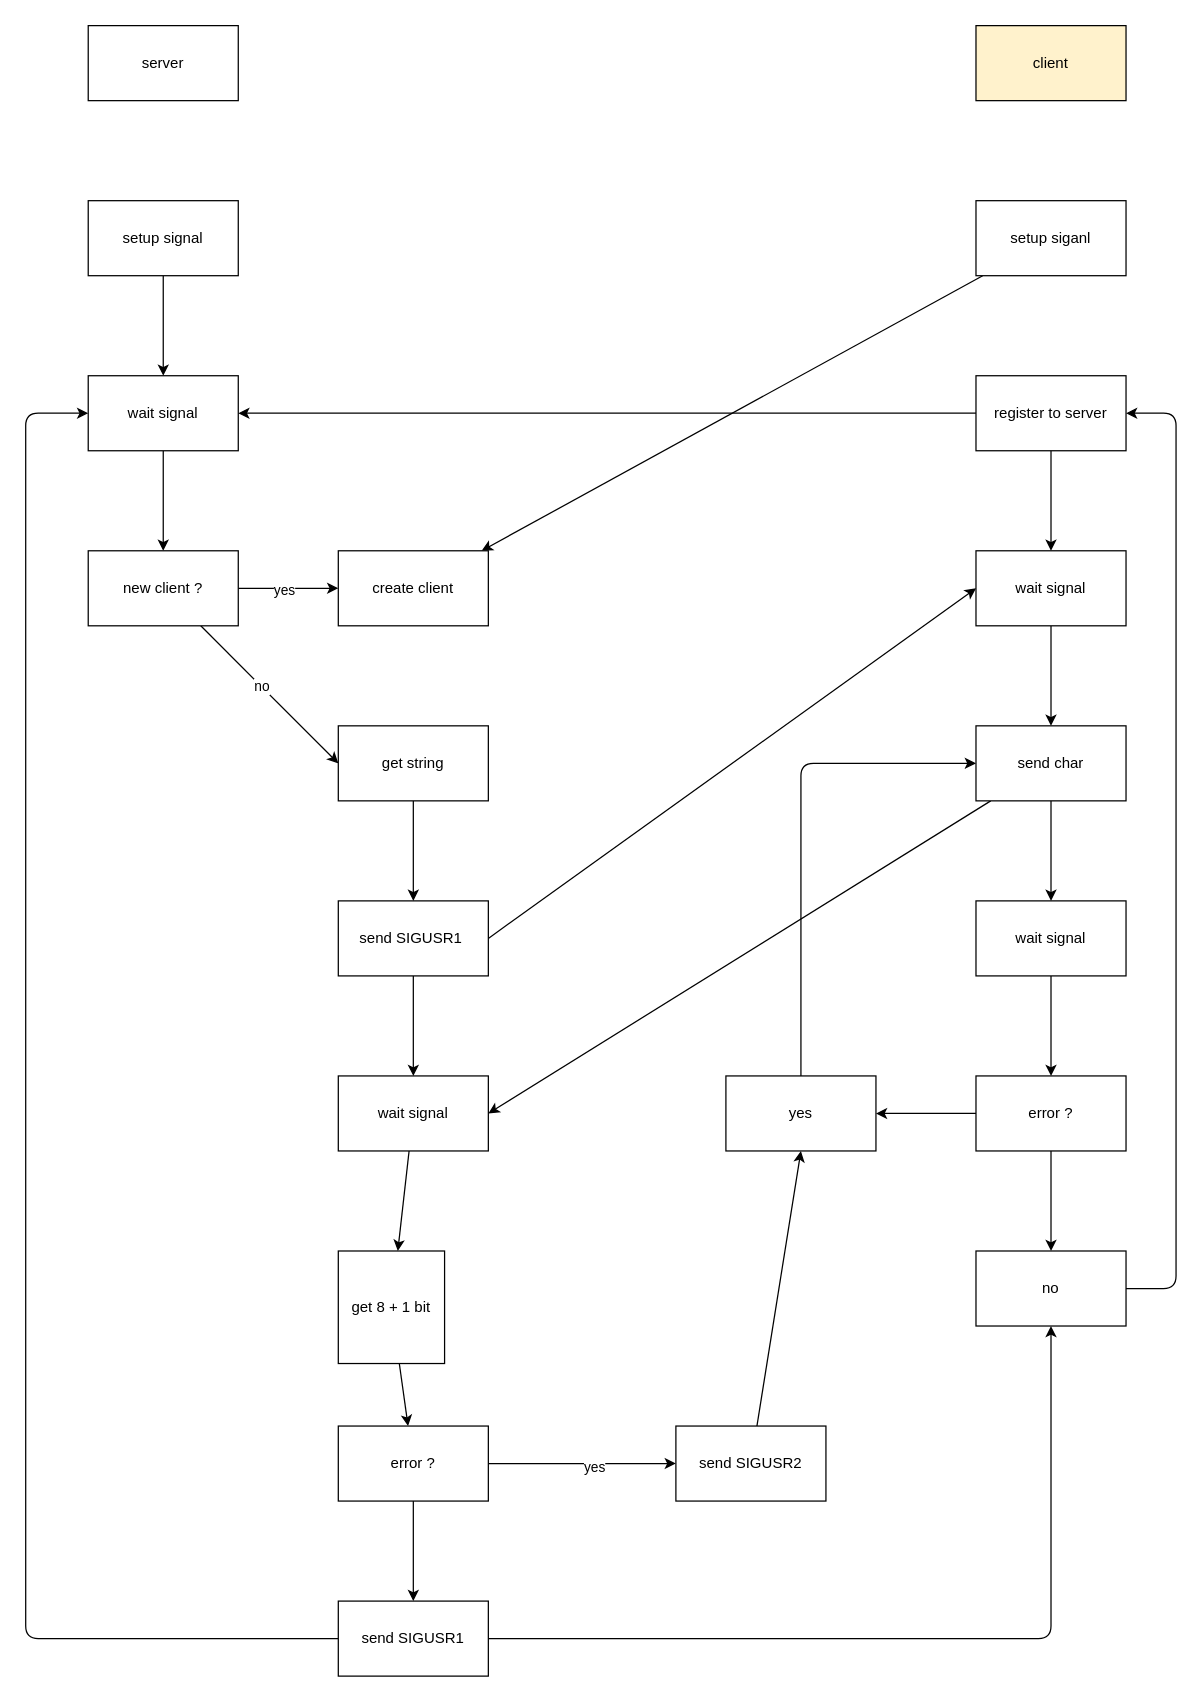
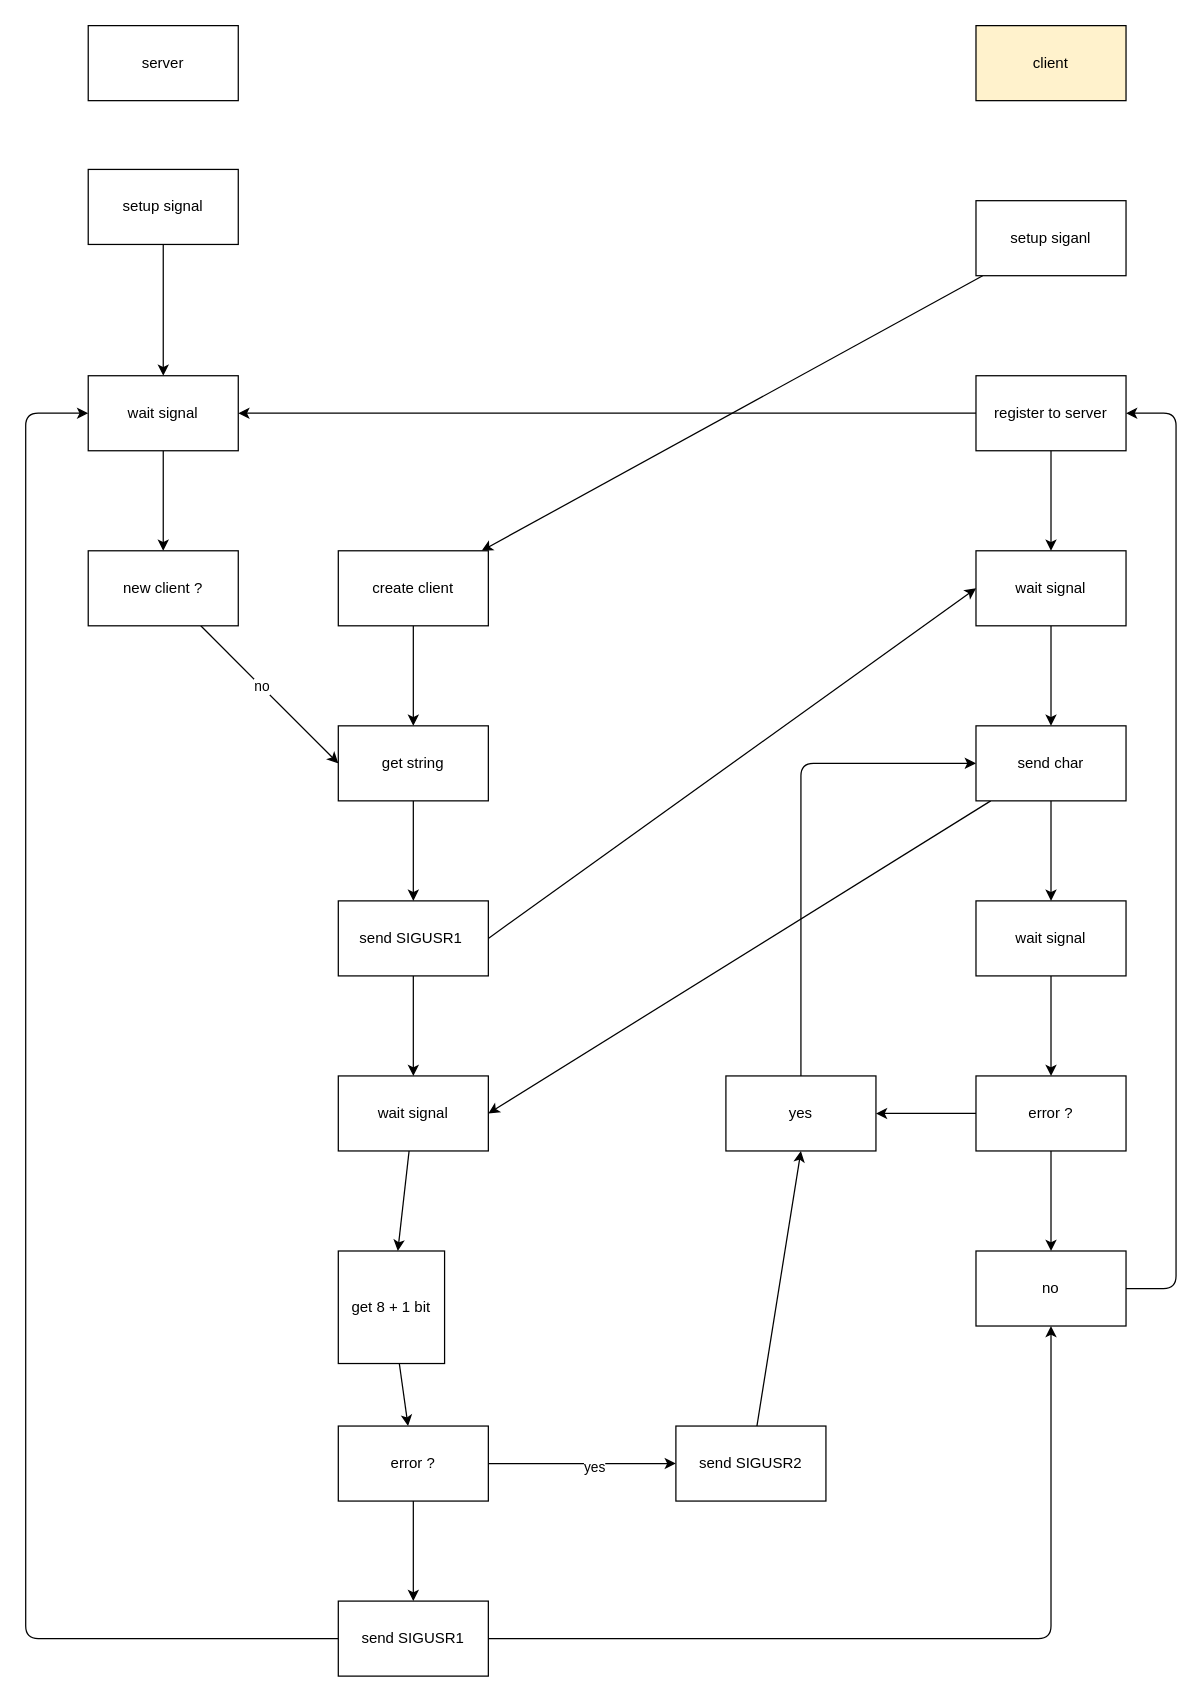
(163, 238) -> (163, 207)
(284, 588) -> none
none -> (413, 672)
